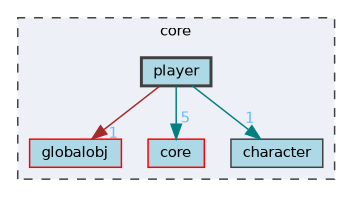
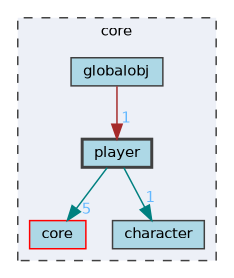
(132, 108) -> (117, 105)
(76, 153) -> (117, 72)
